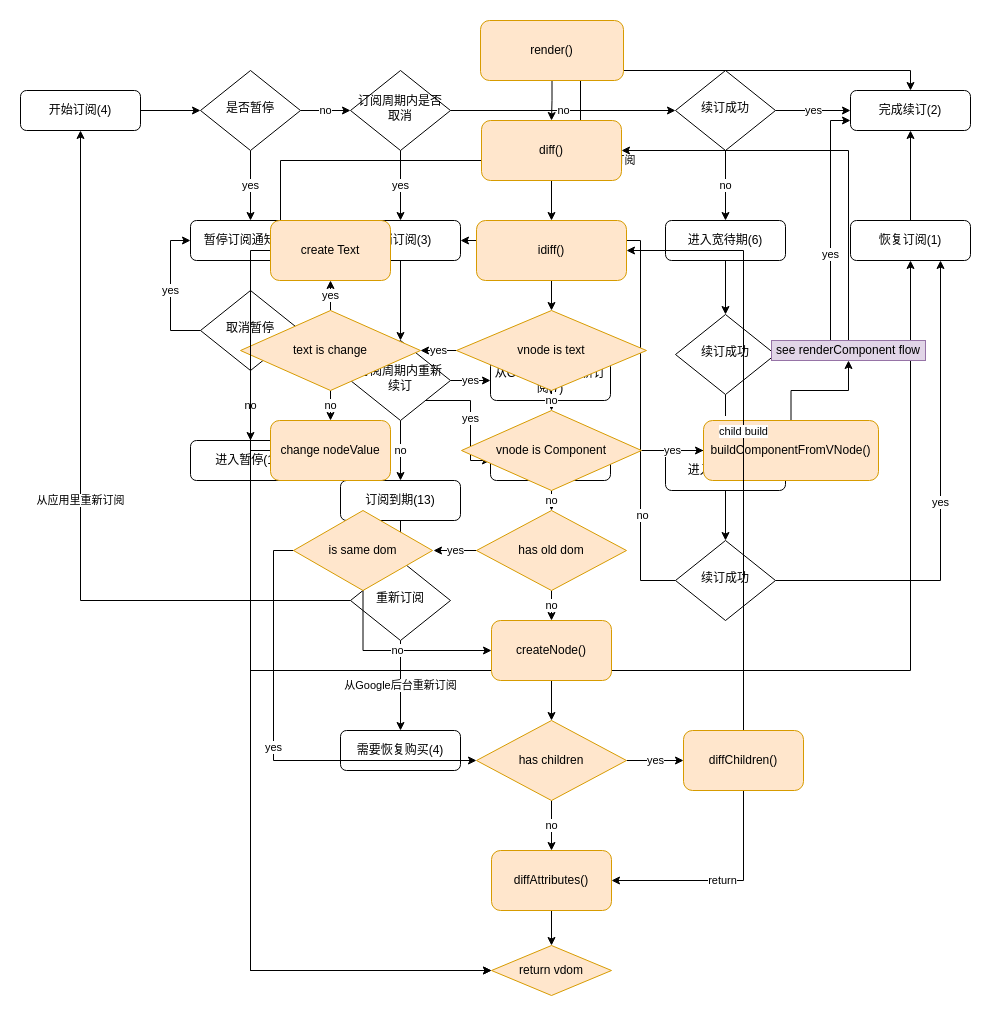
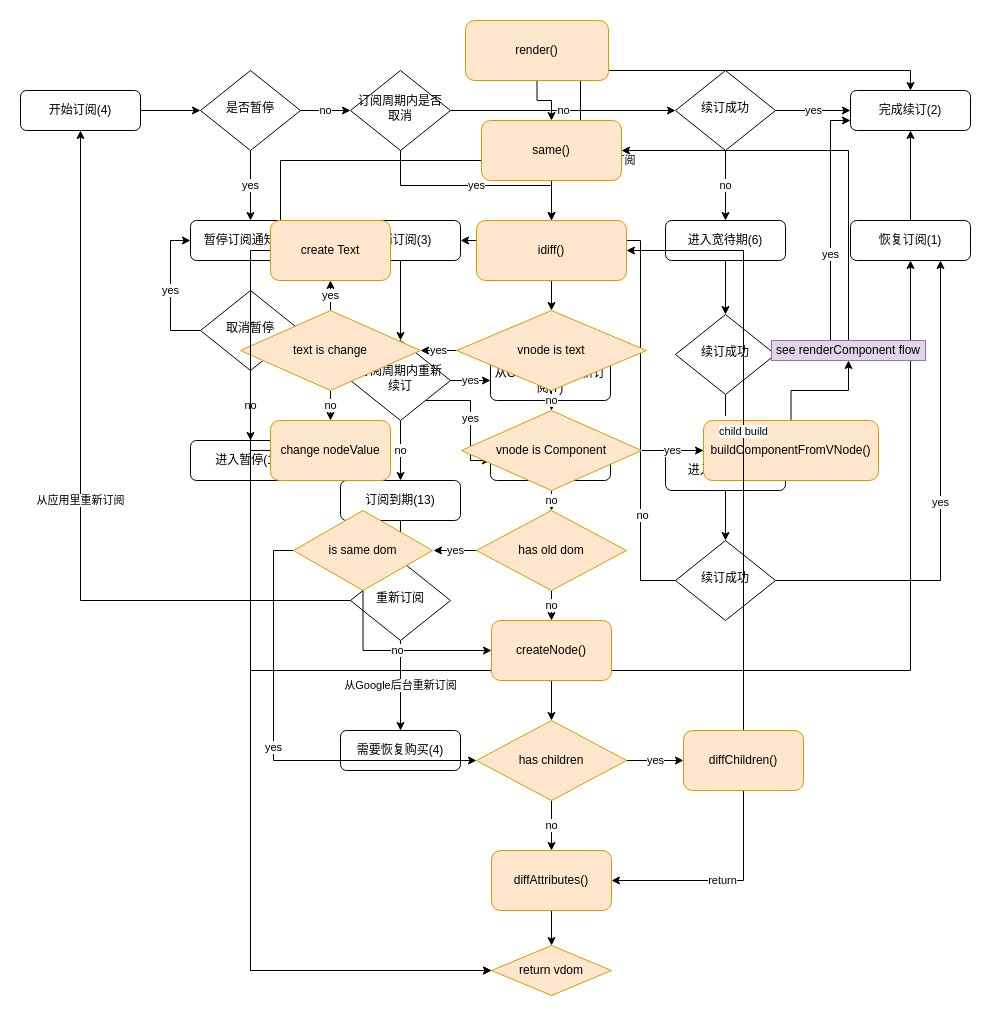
(552, 51) -> (537, 51)
(552, 151) -> (552, 151)
(401, 195) -> (471, 186)
